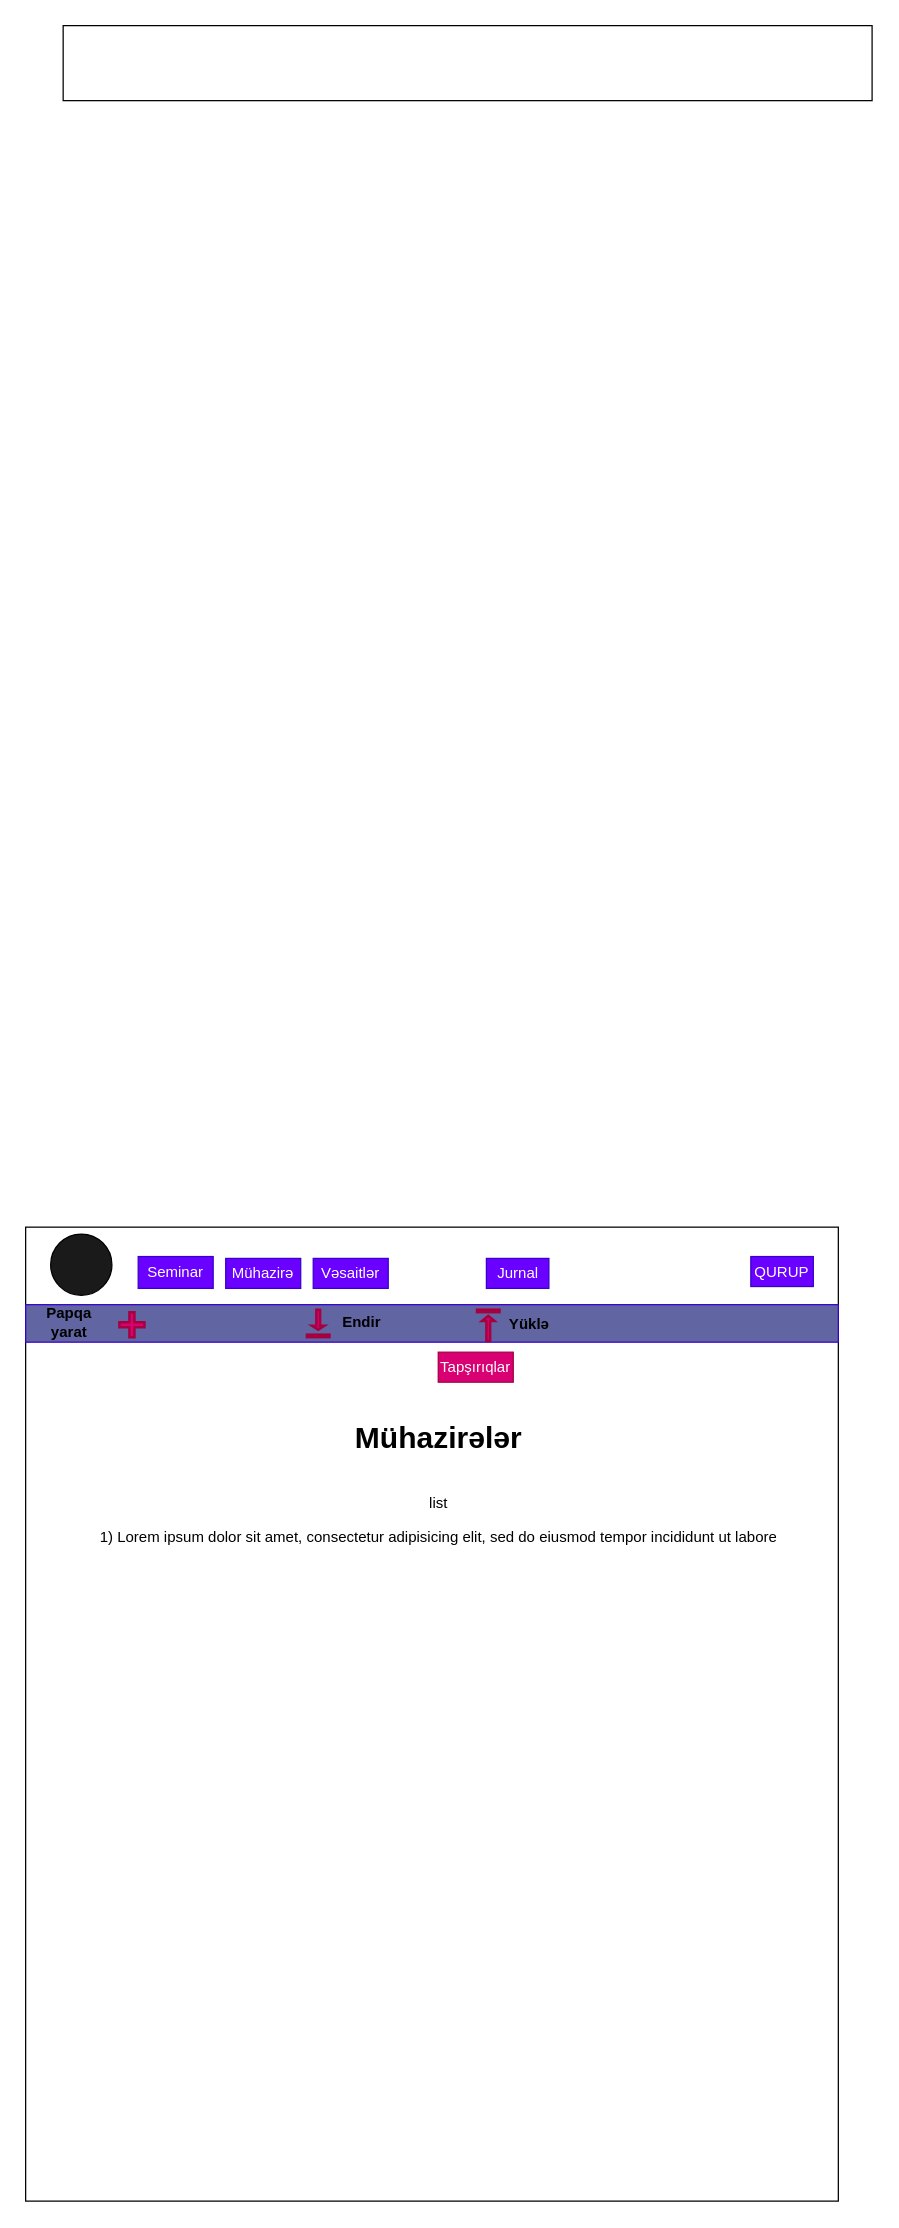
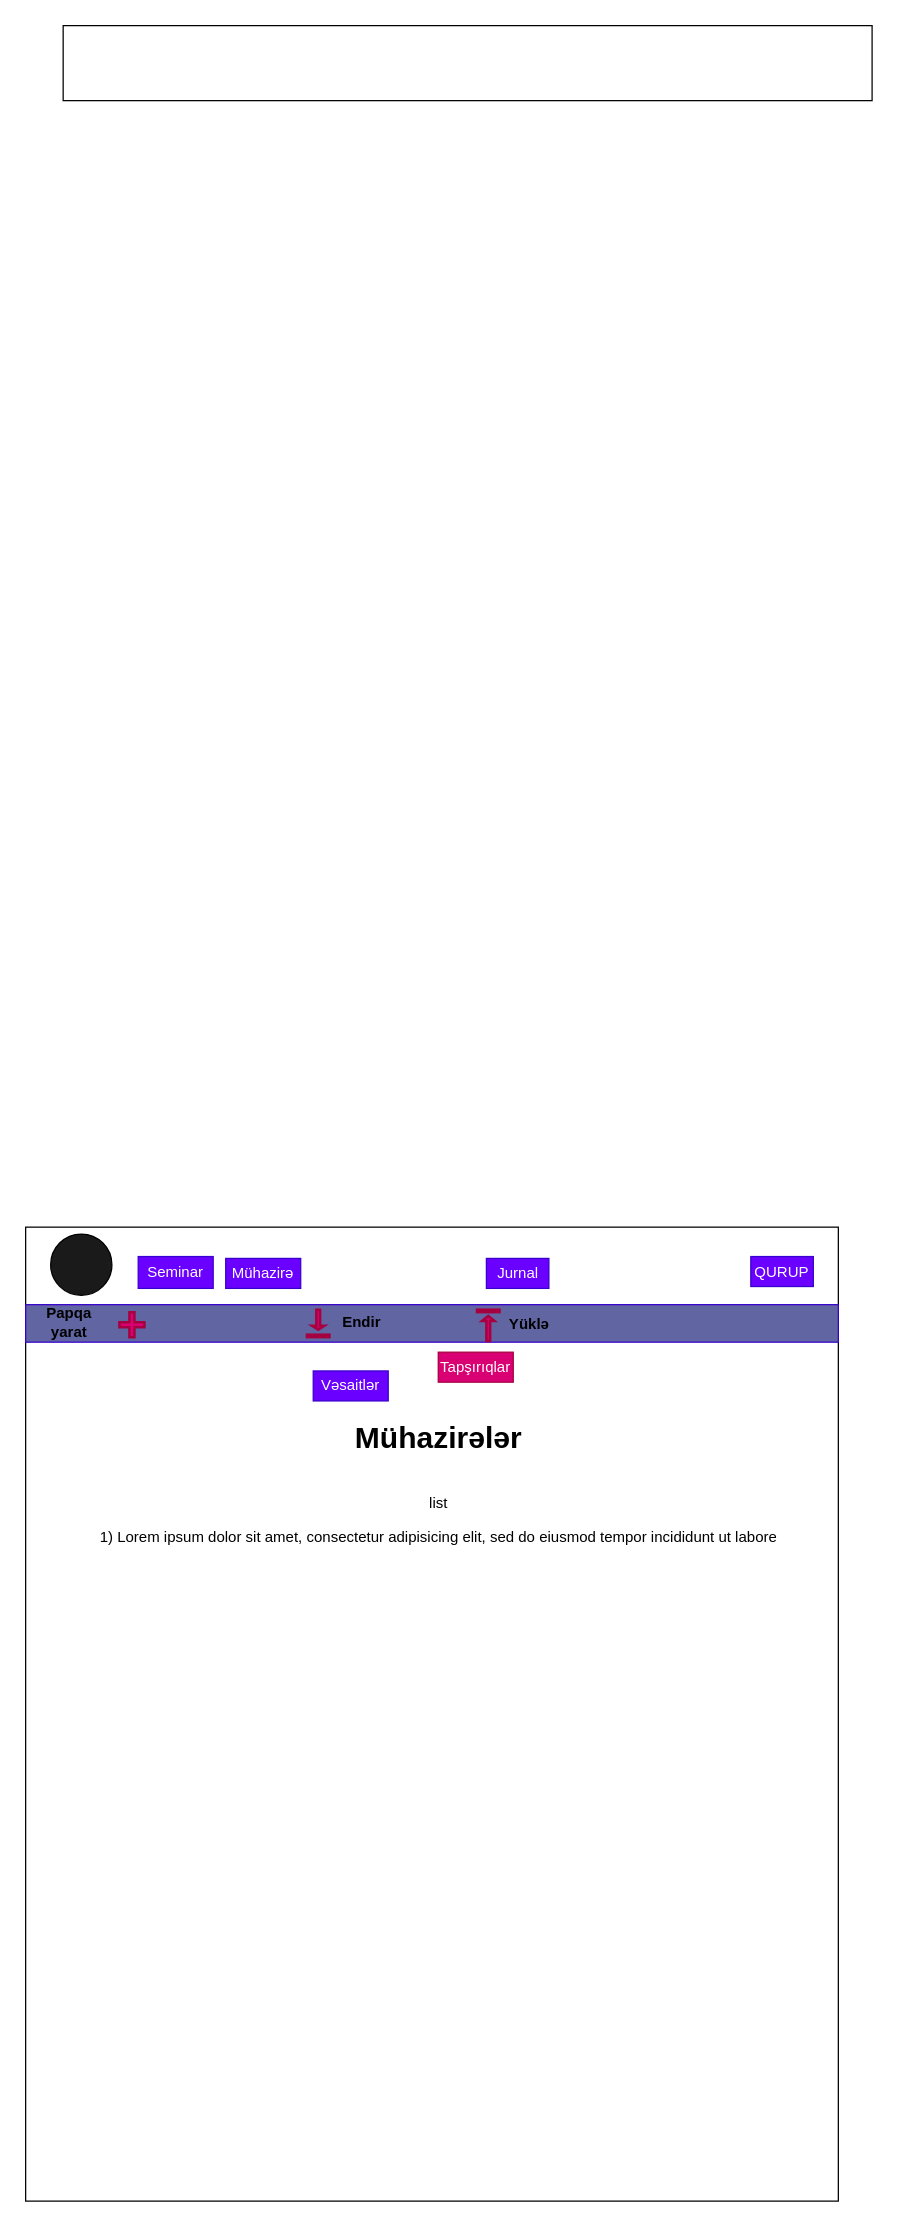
(351, 1273) -> (351, 1386)
